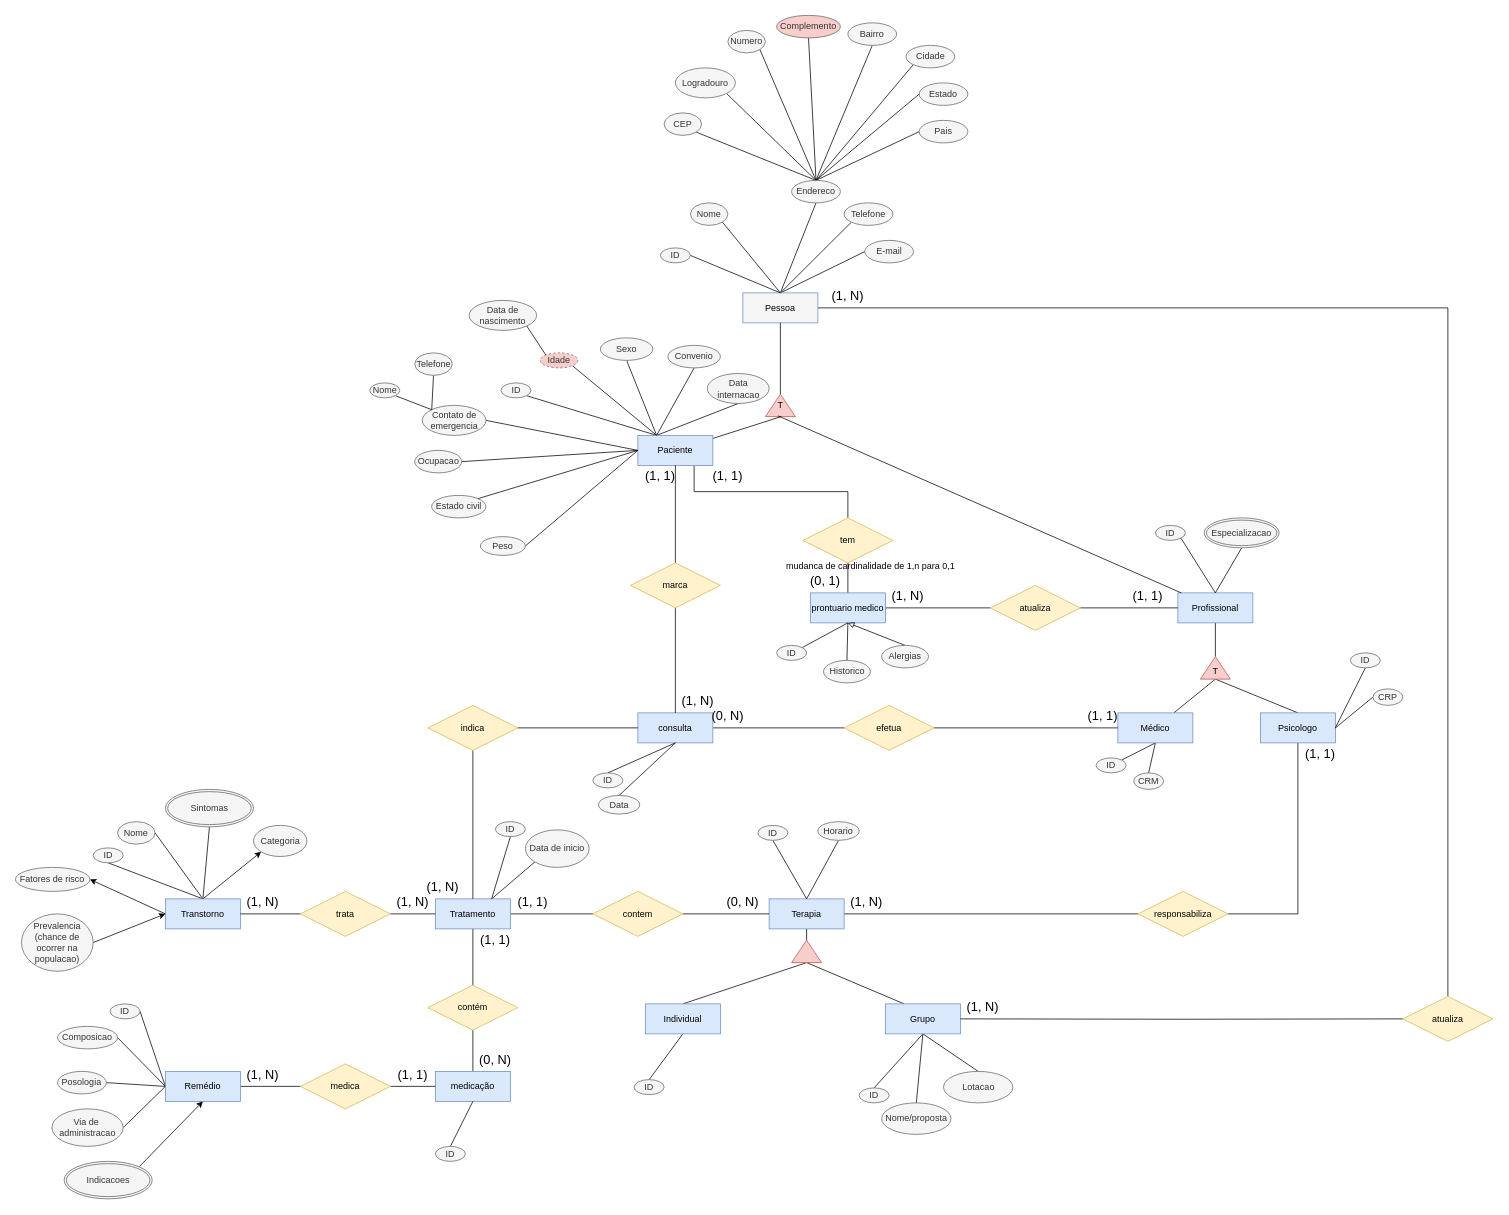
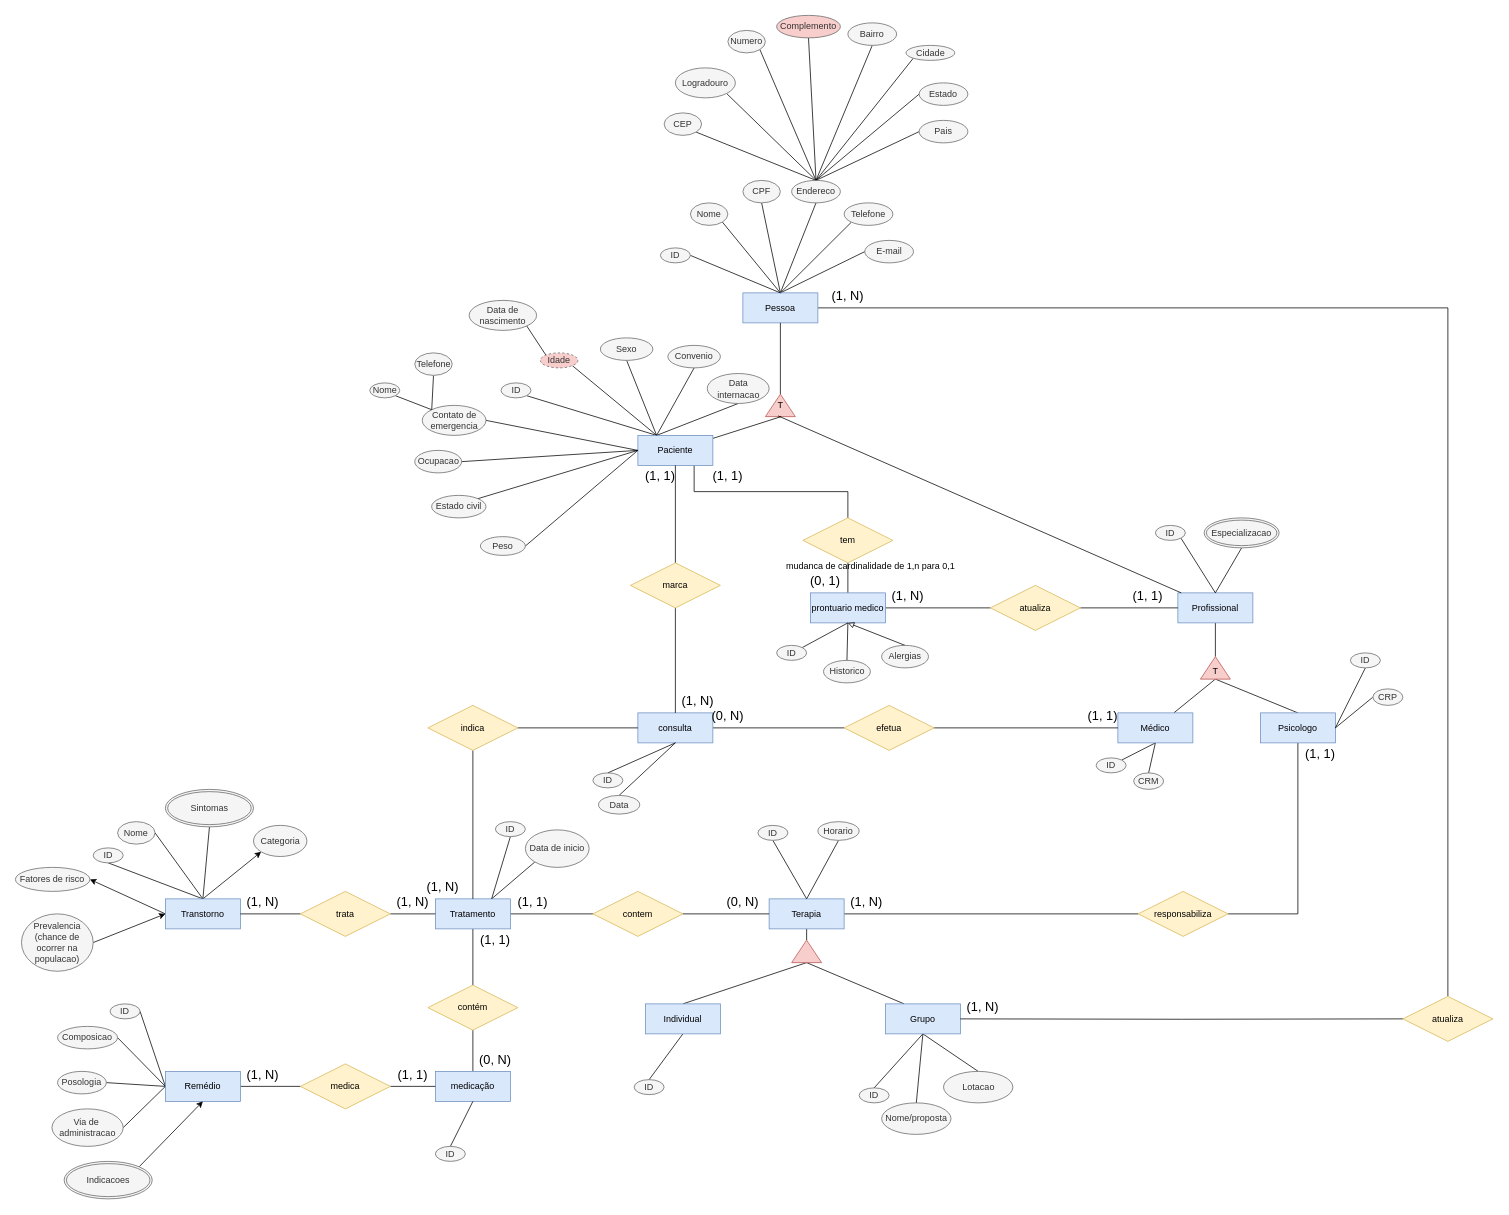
(930, 57) -> (930, 53)
none -> (762, 192)
none -> (770, 245)
(780, 308) -> (780, 308)
